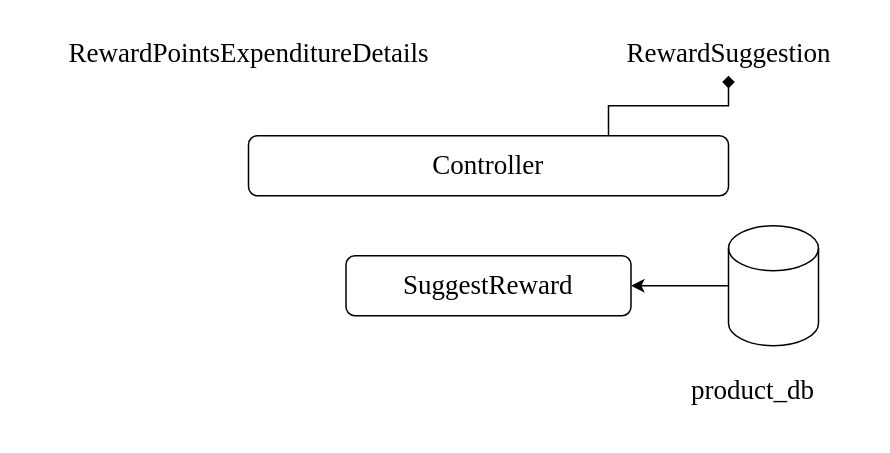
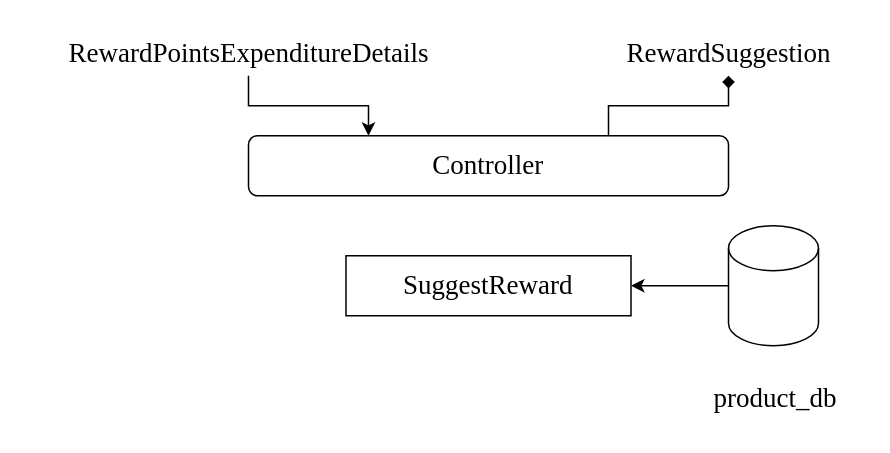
none -> (303, 106)
(488, 286) -> (488, 286)
(752, 391) -> (775, 398)
